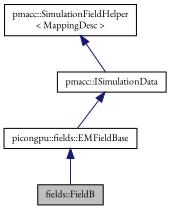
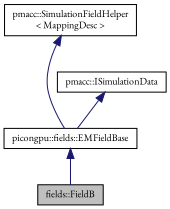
(96, 58) -> (48, 88)
